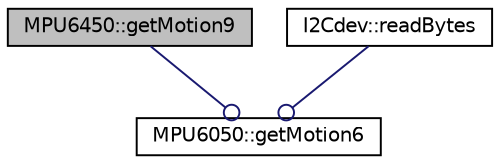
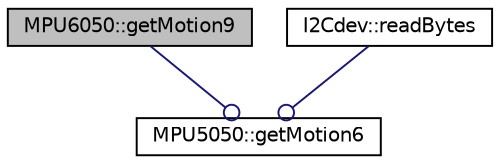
(130, 27) -> (130, 27)
(259, 137) -> (259, 137)
